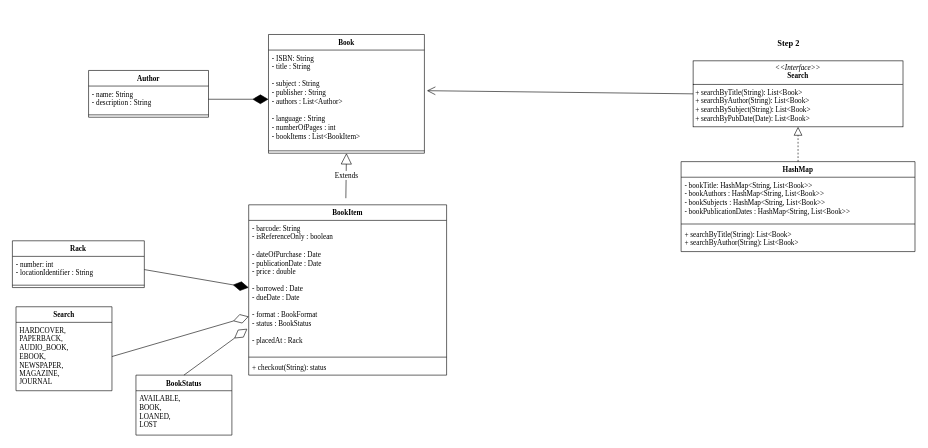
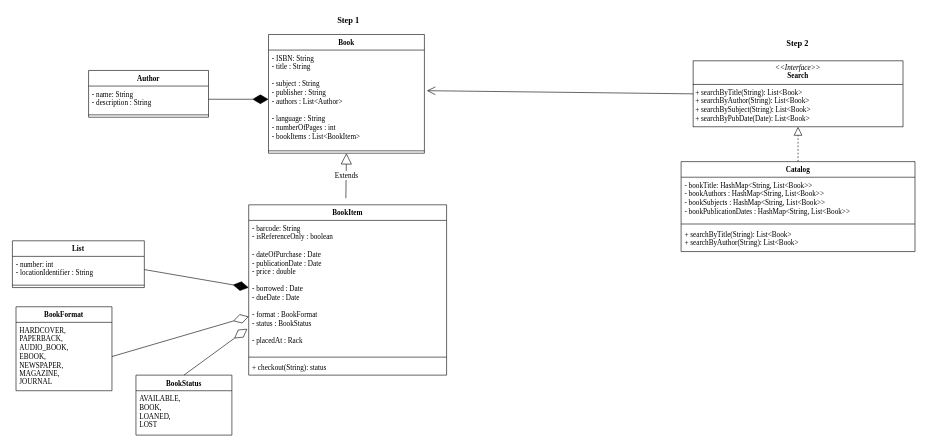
none -> (355, 21)
(798, 44) -> (807, 44)
(798, 170) -> (798, 170)
(78, 249) -> (78, 249)
(64, 315) -> (64, 315)
